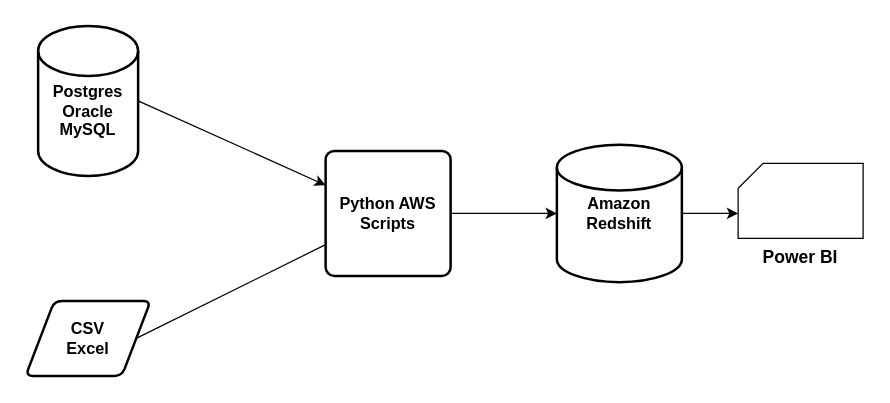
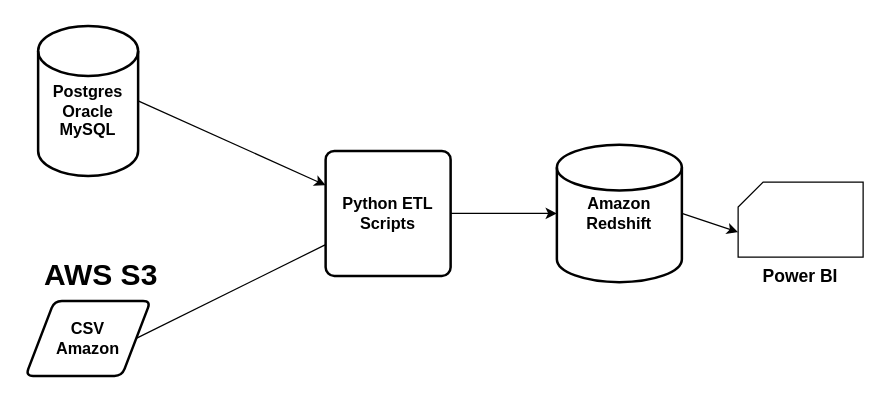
(801, 201) -> (801, 219)
(388, 213) -> (388, 213)
none -> (101, 276)
(88, 338) -> (88, 338)
